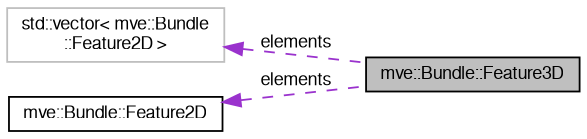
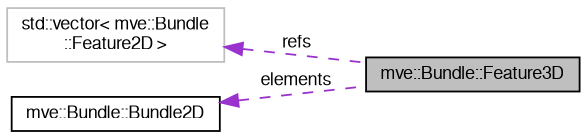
(295, 43) -> (295, 43)
(116, 114) -> (116, 114)
